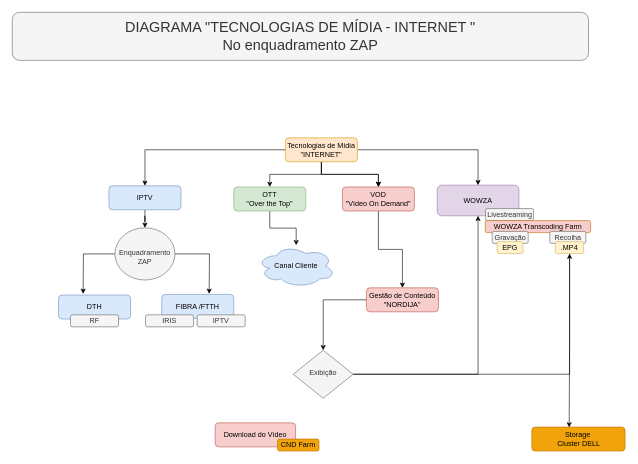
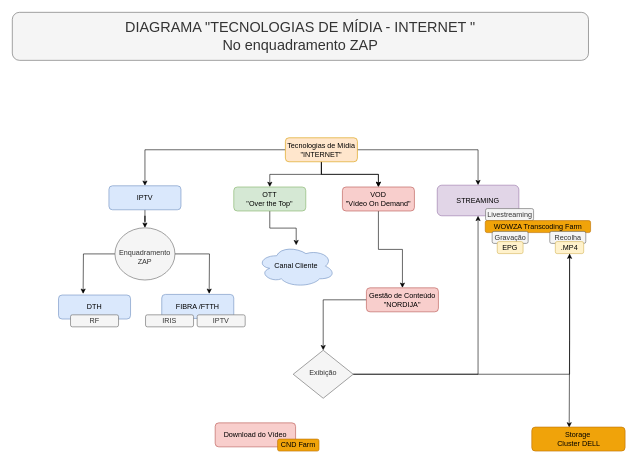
(478, 201) -> (478, 201)
(538, 227) -> (538, 227)
